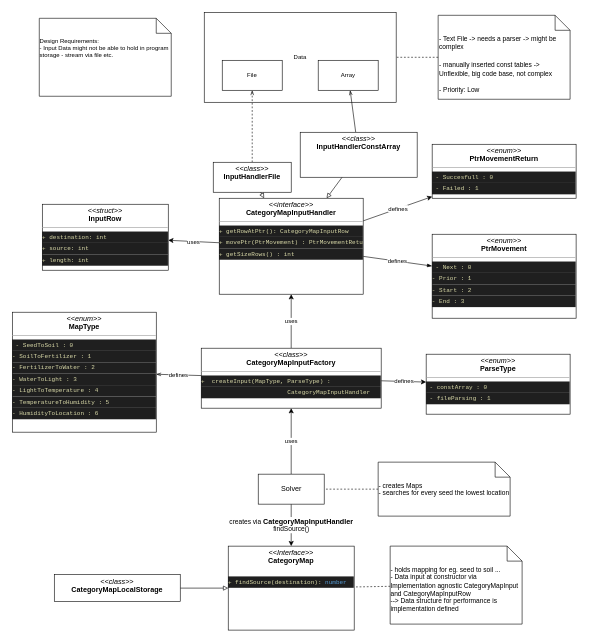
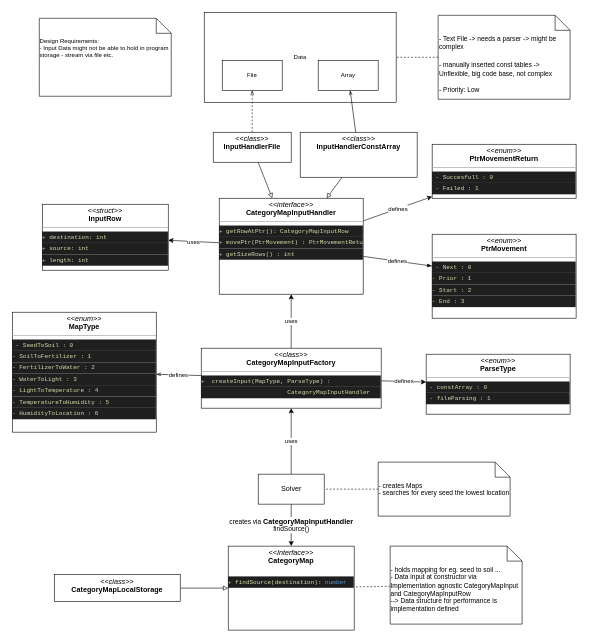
(252, 177) -> (252, 147)
